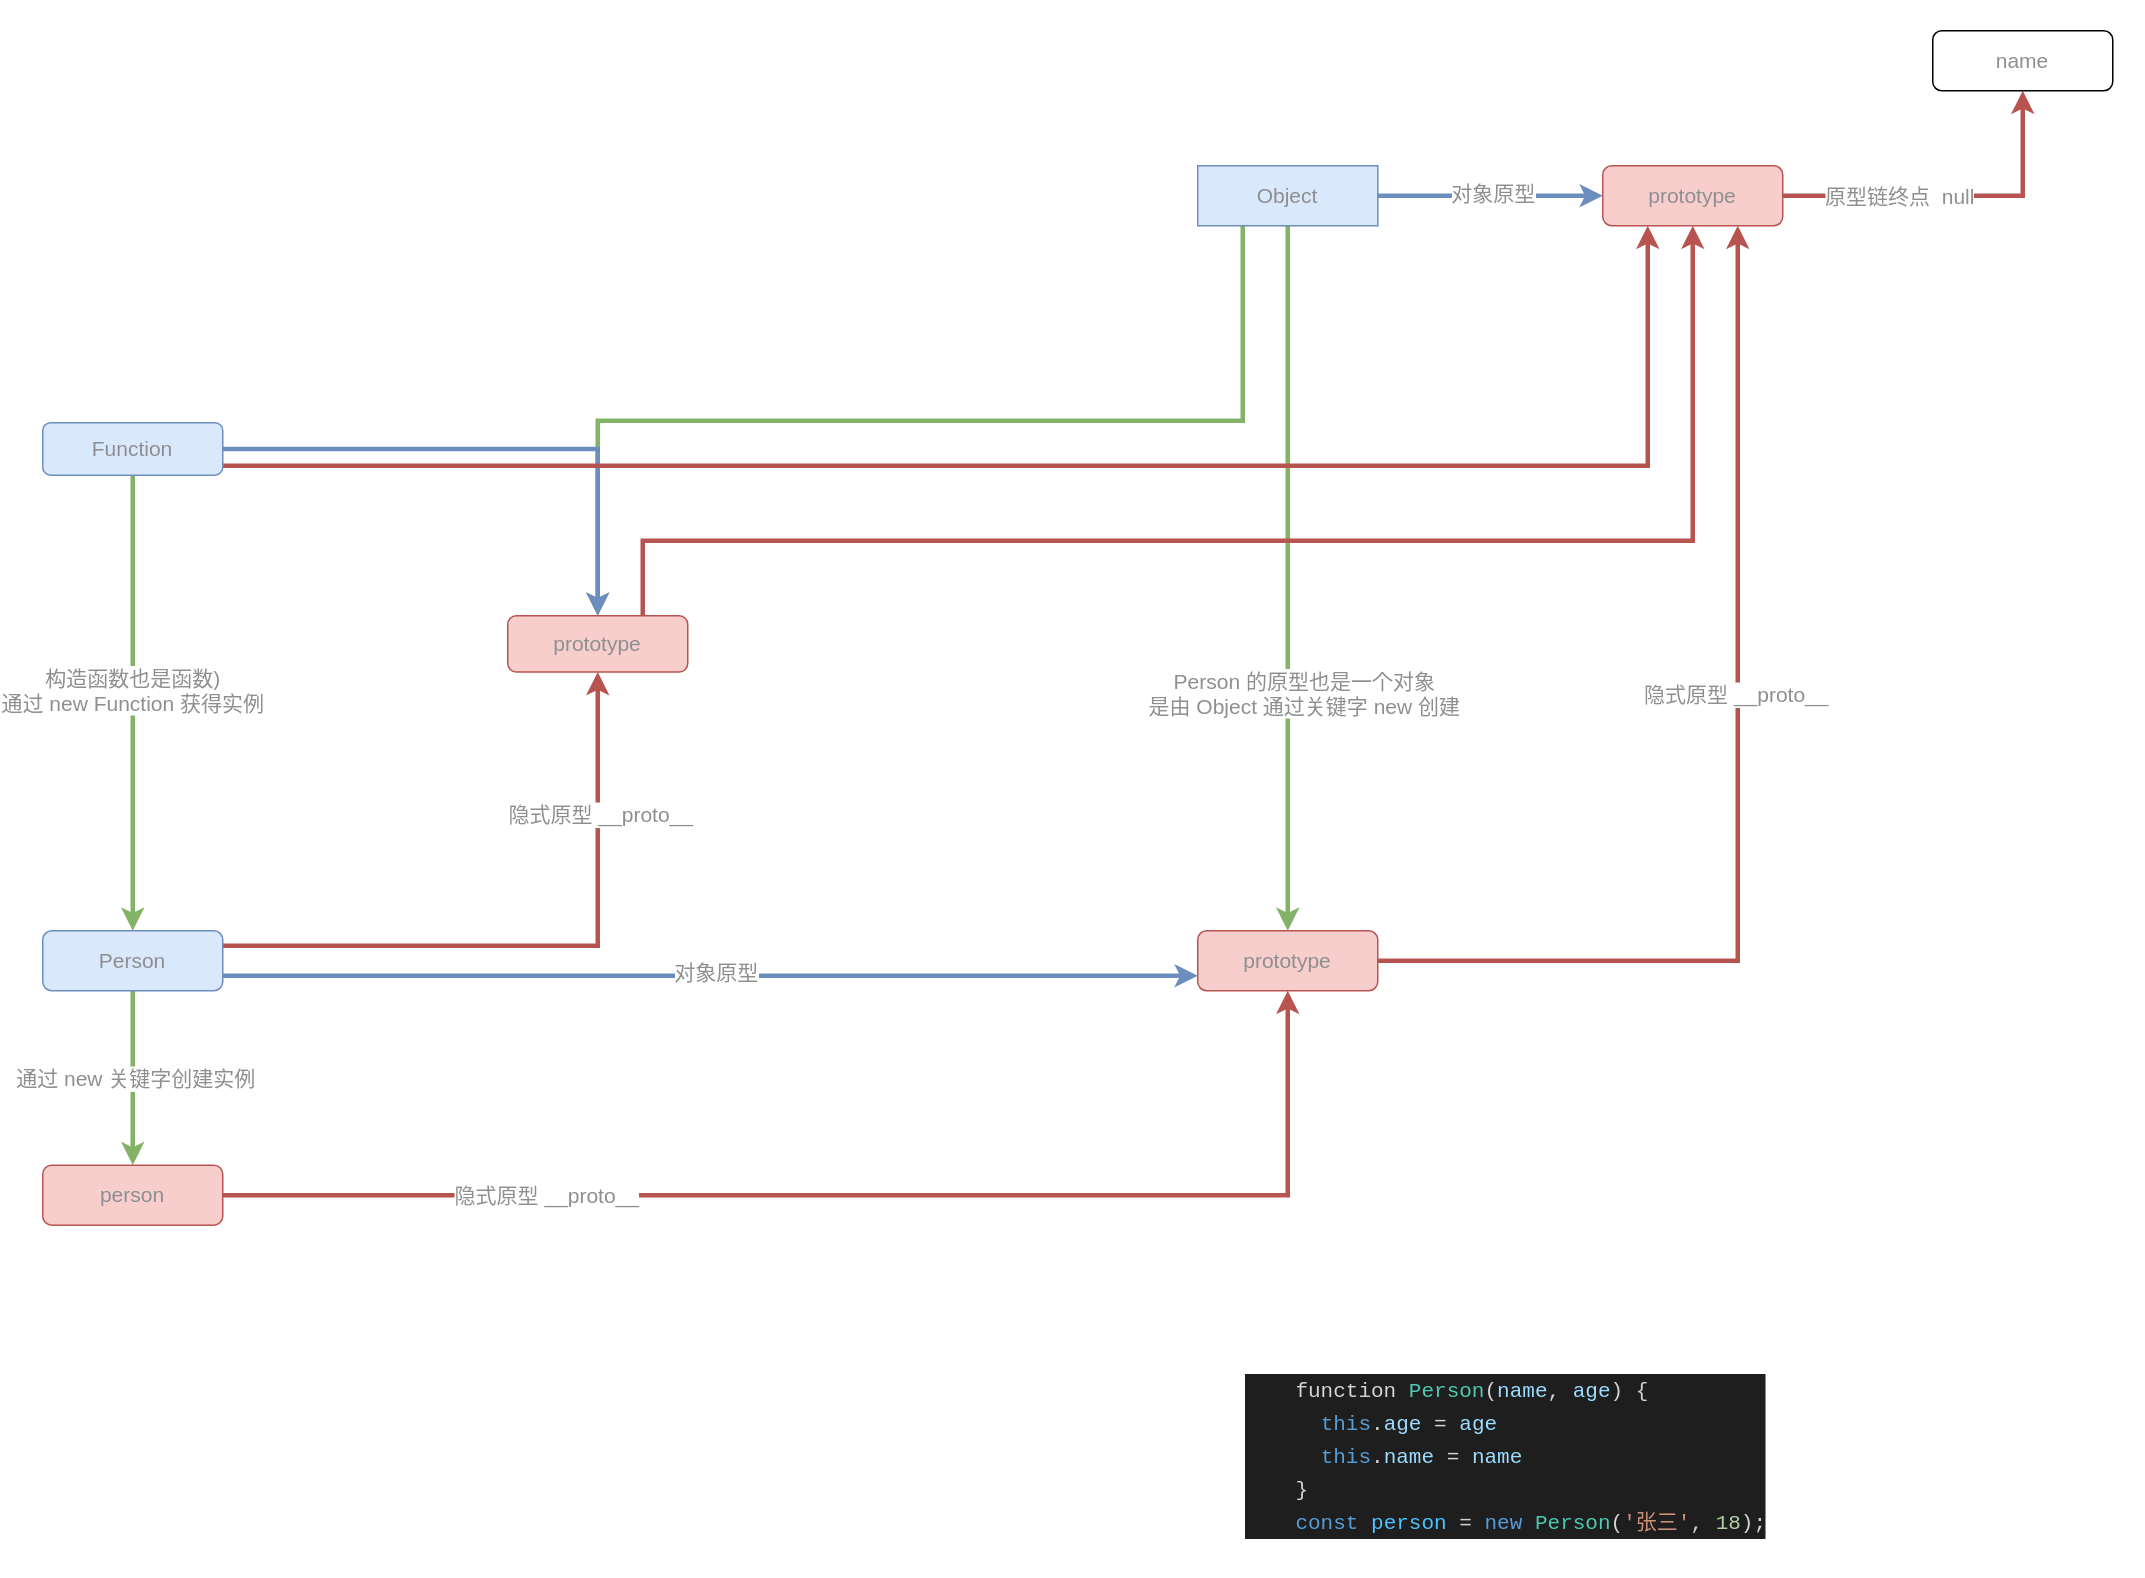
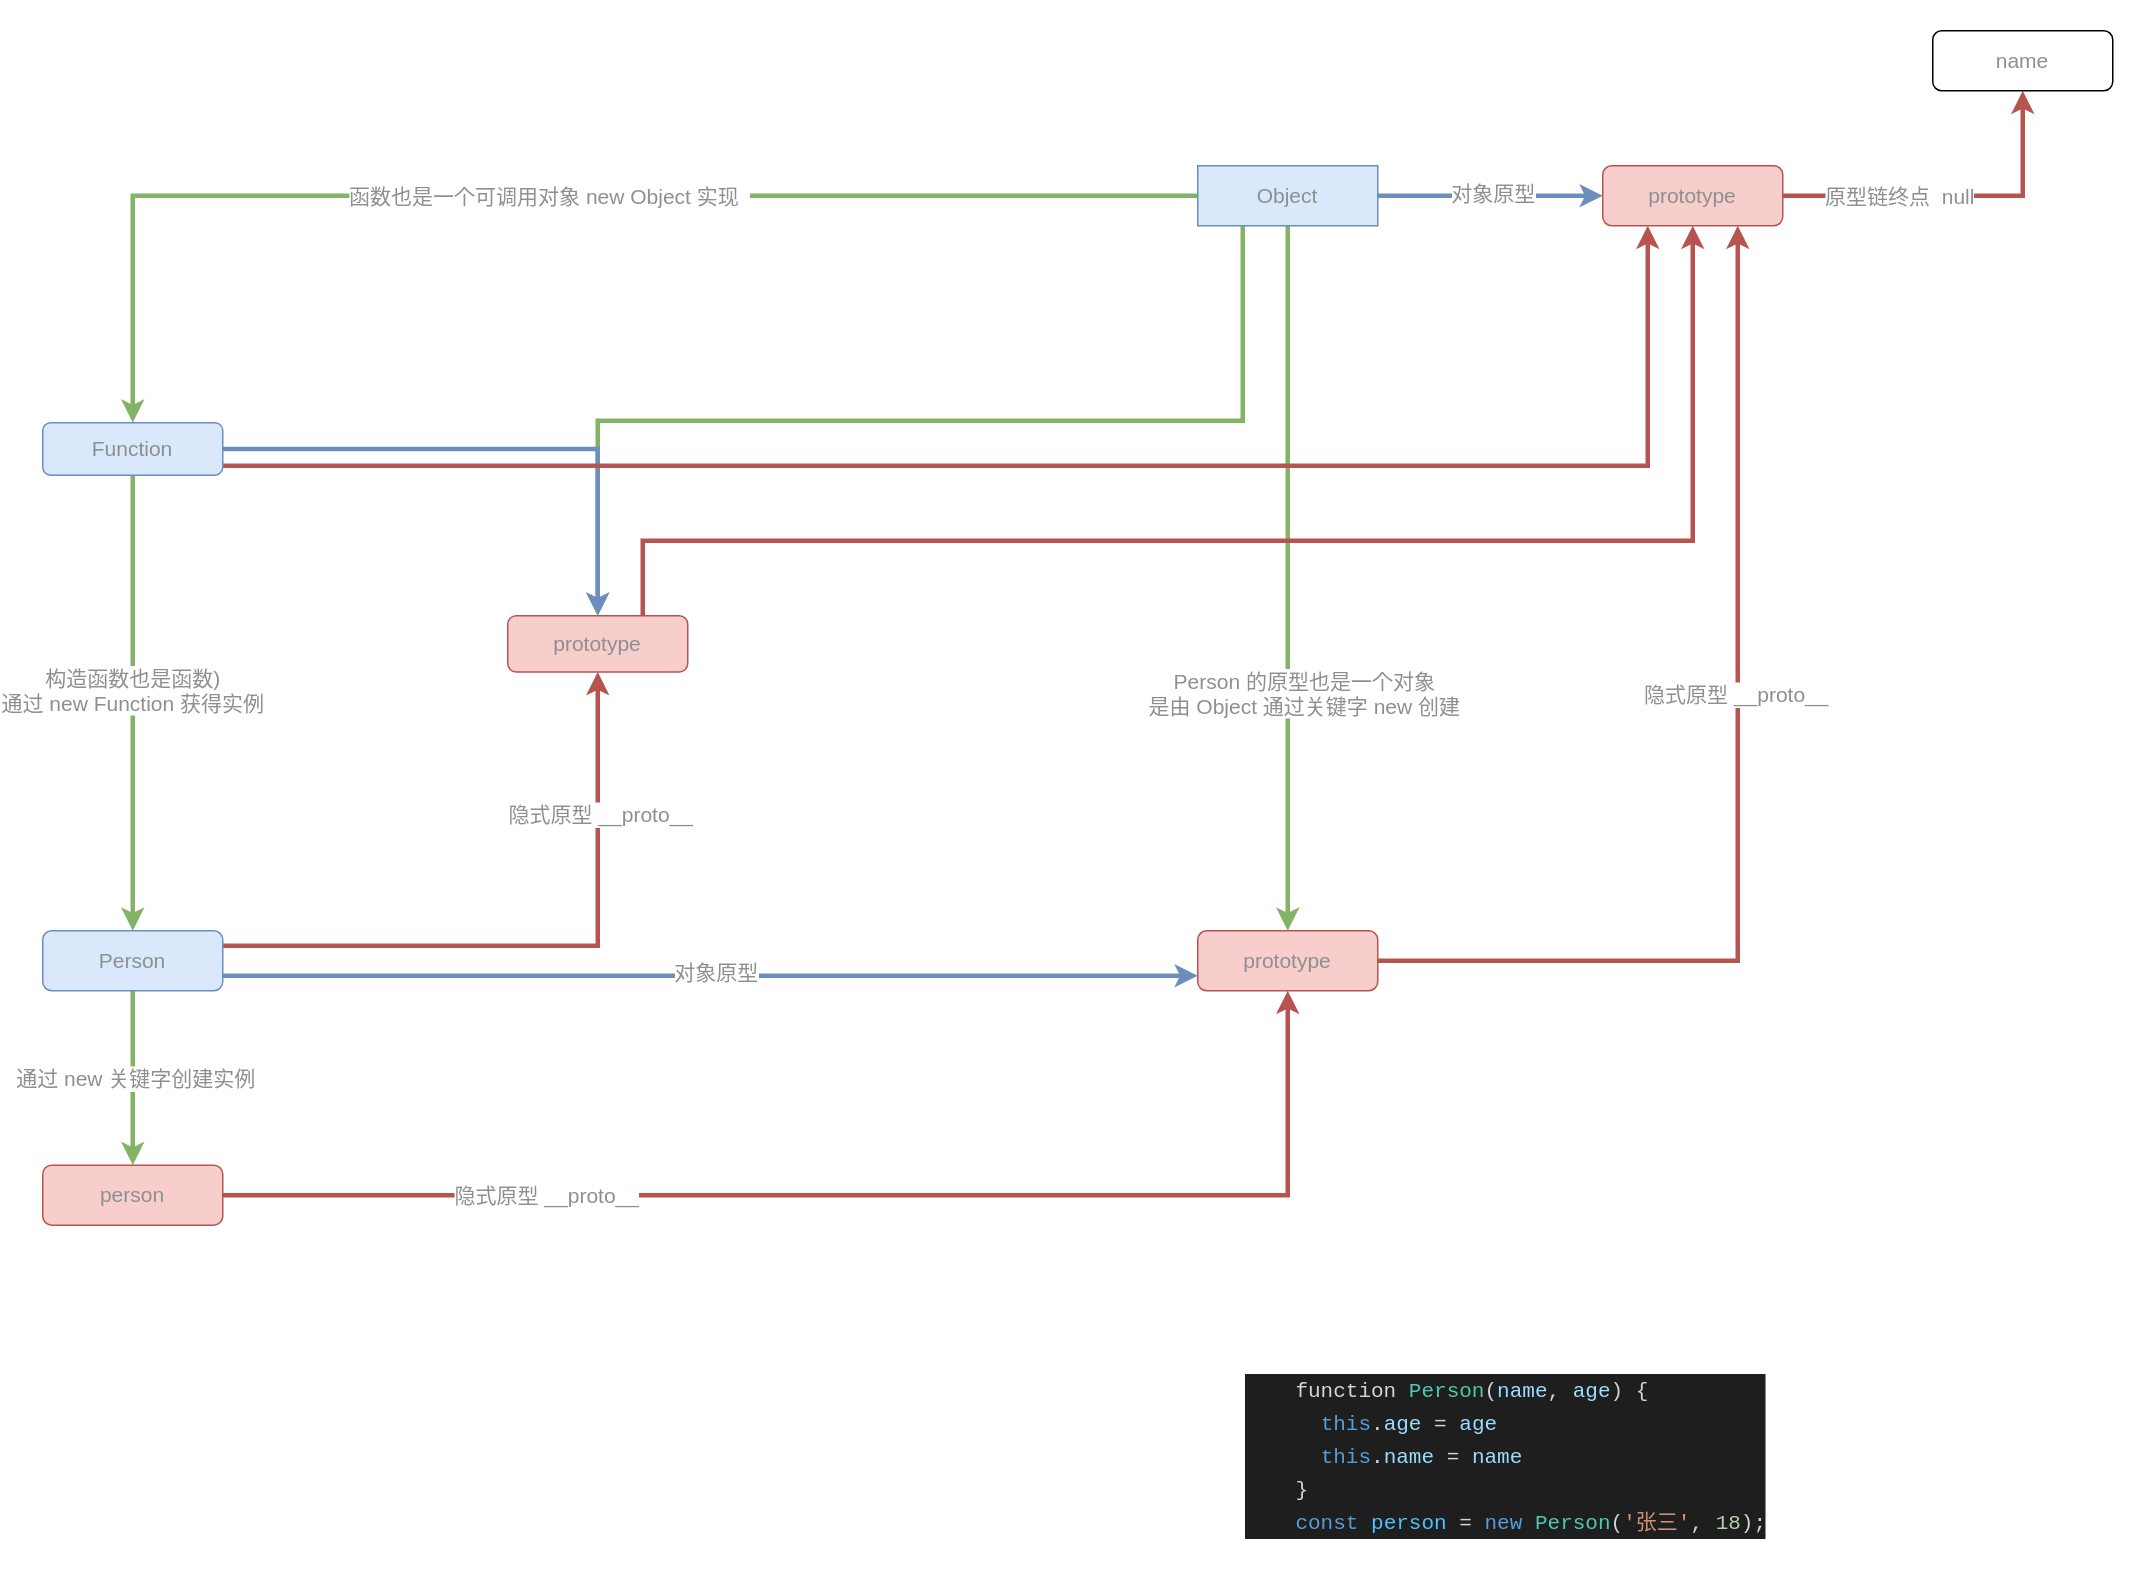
none -> (306, 196)
